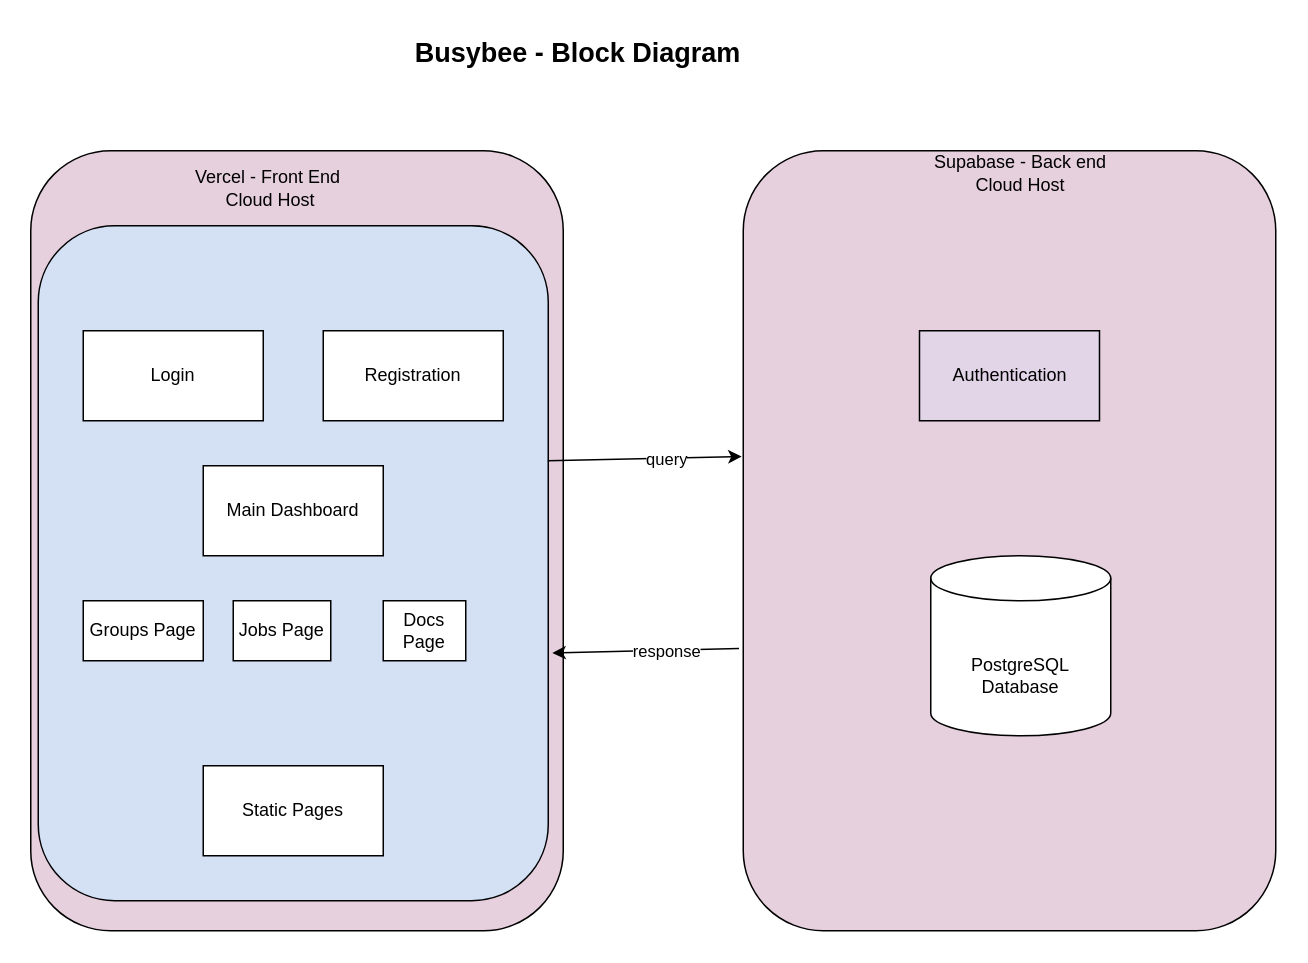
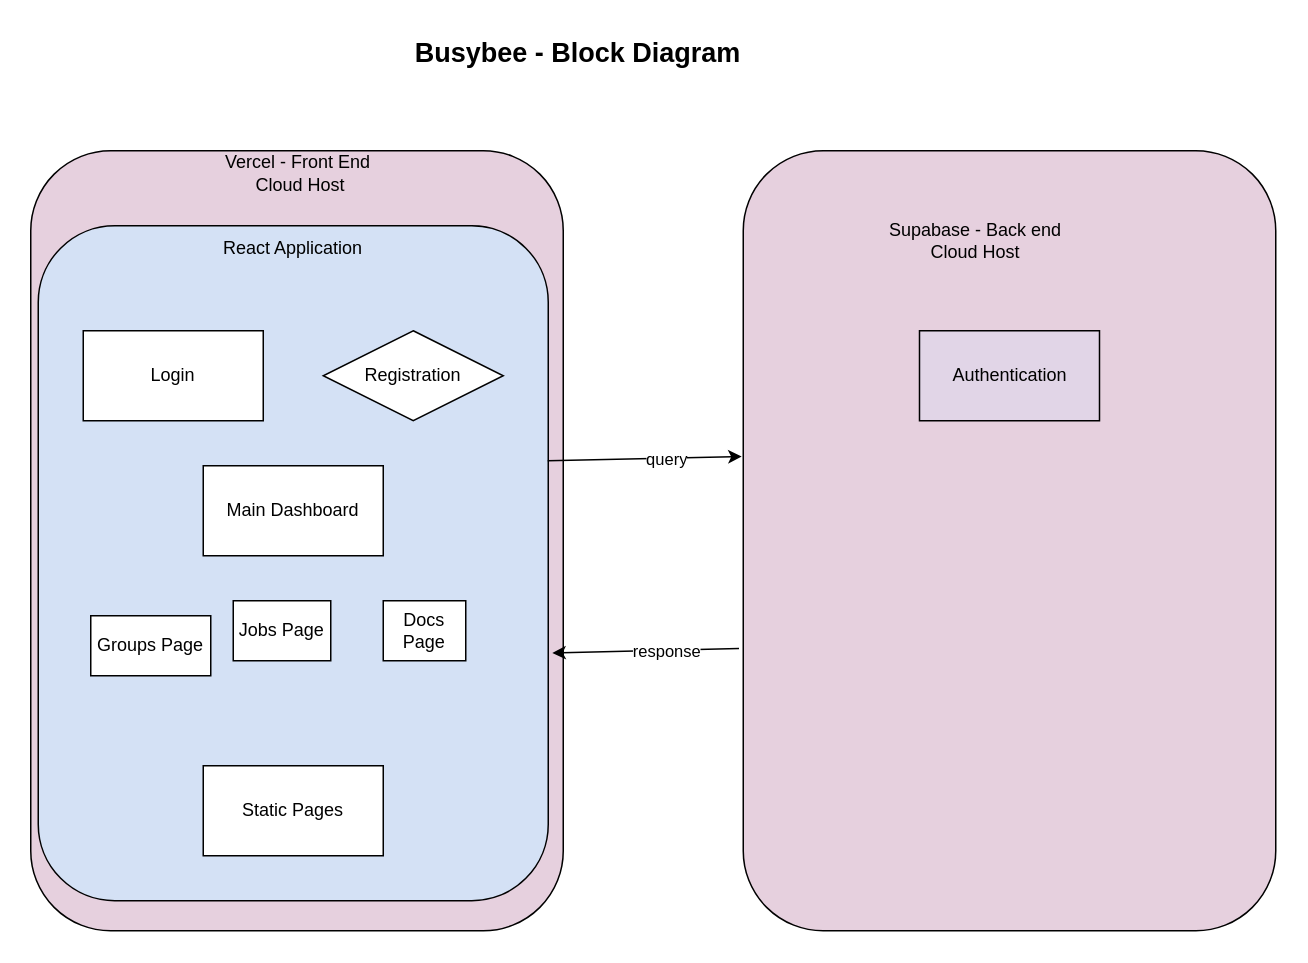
(1021, 173) -> (976, 241)
(271, 188) -> (301, 173)
none -> (293, 248)
(413, 376) -> (413, 376)
(143, 631) -> (151, 646)
(1021, 646) -> none
